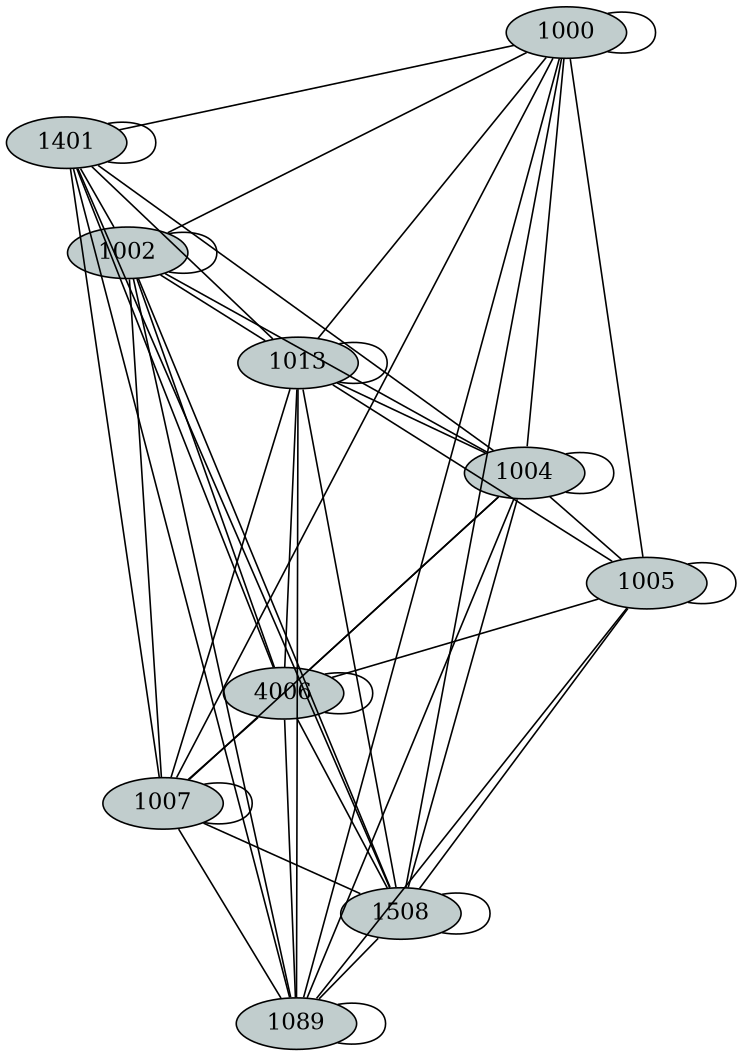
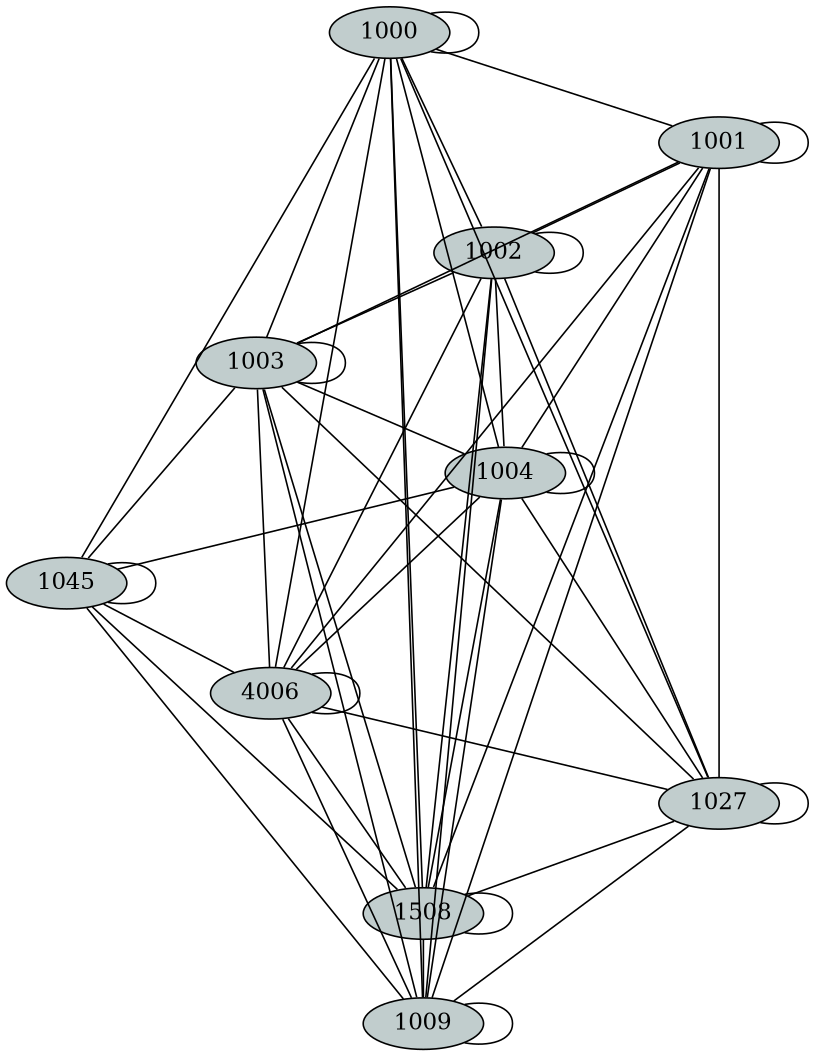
(67, 143) -> (719, 143)
(298, 363) -> (256, 363)
none -> (330, 363)
(647, 583) -> (67, 583)
(163, 803) -> (719, 803)
(296, 1024) -> (423, 1024)
